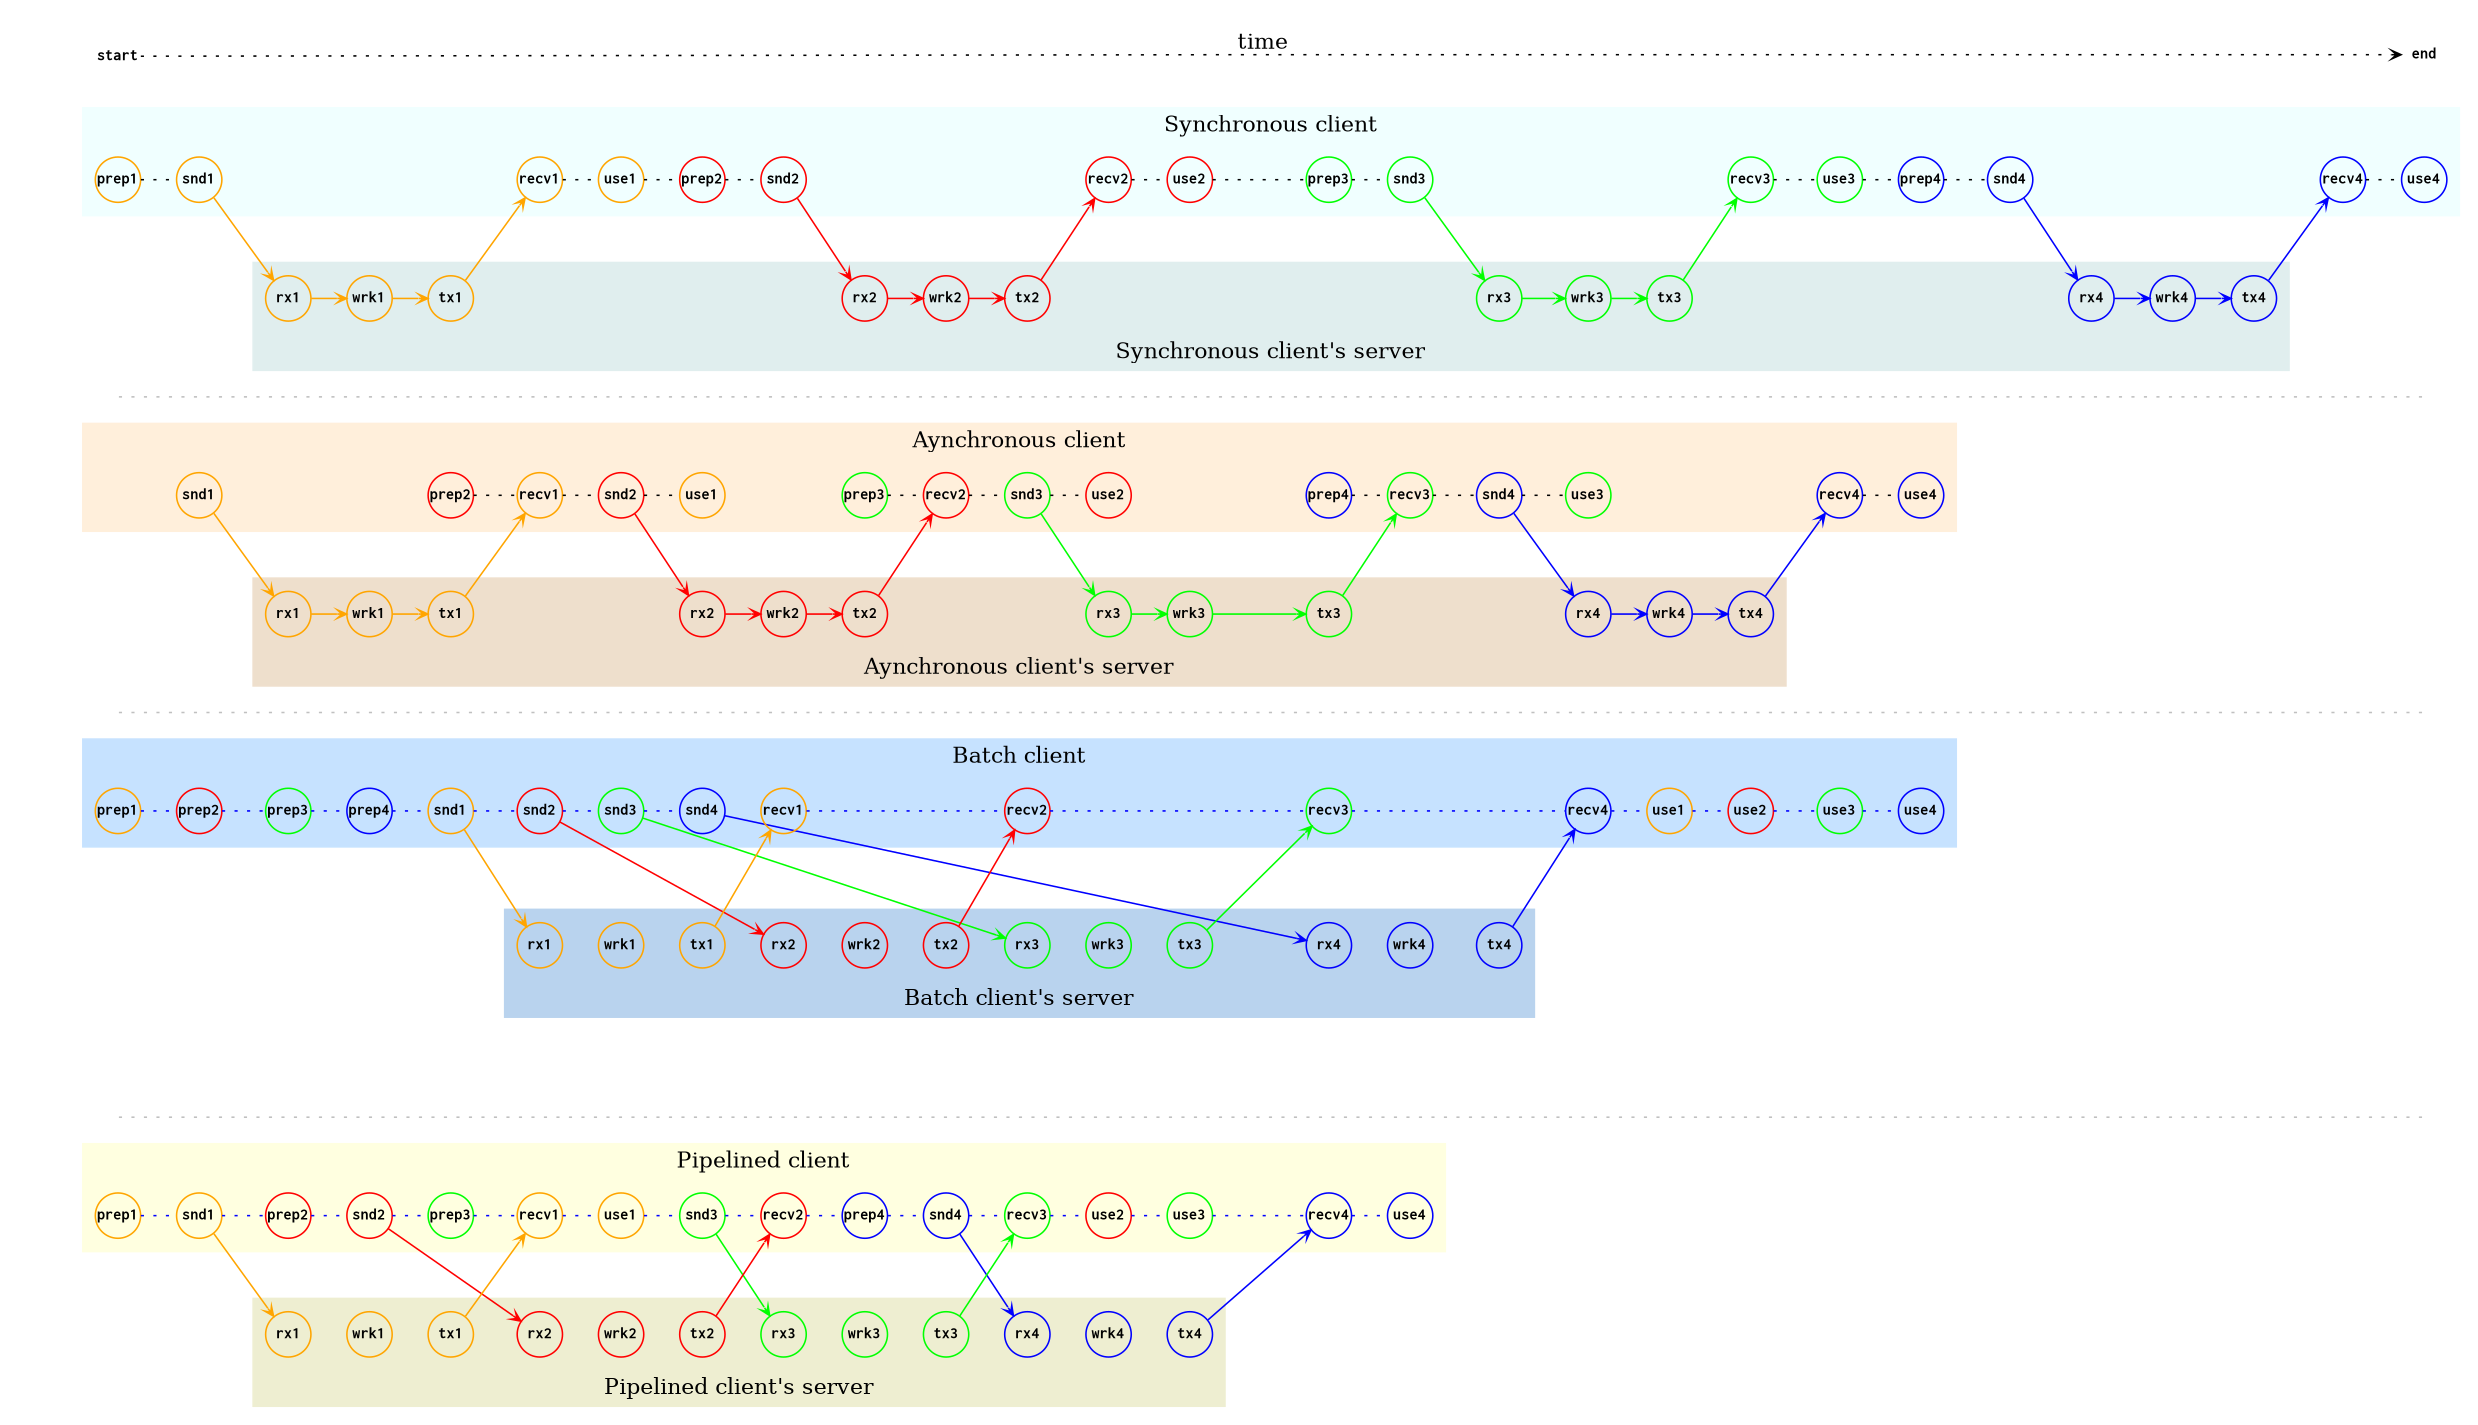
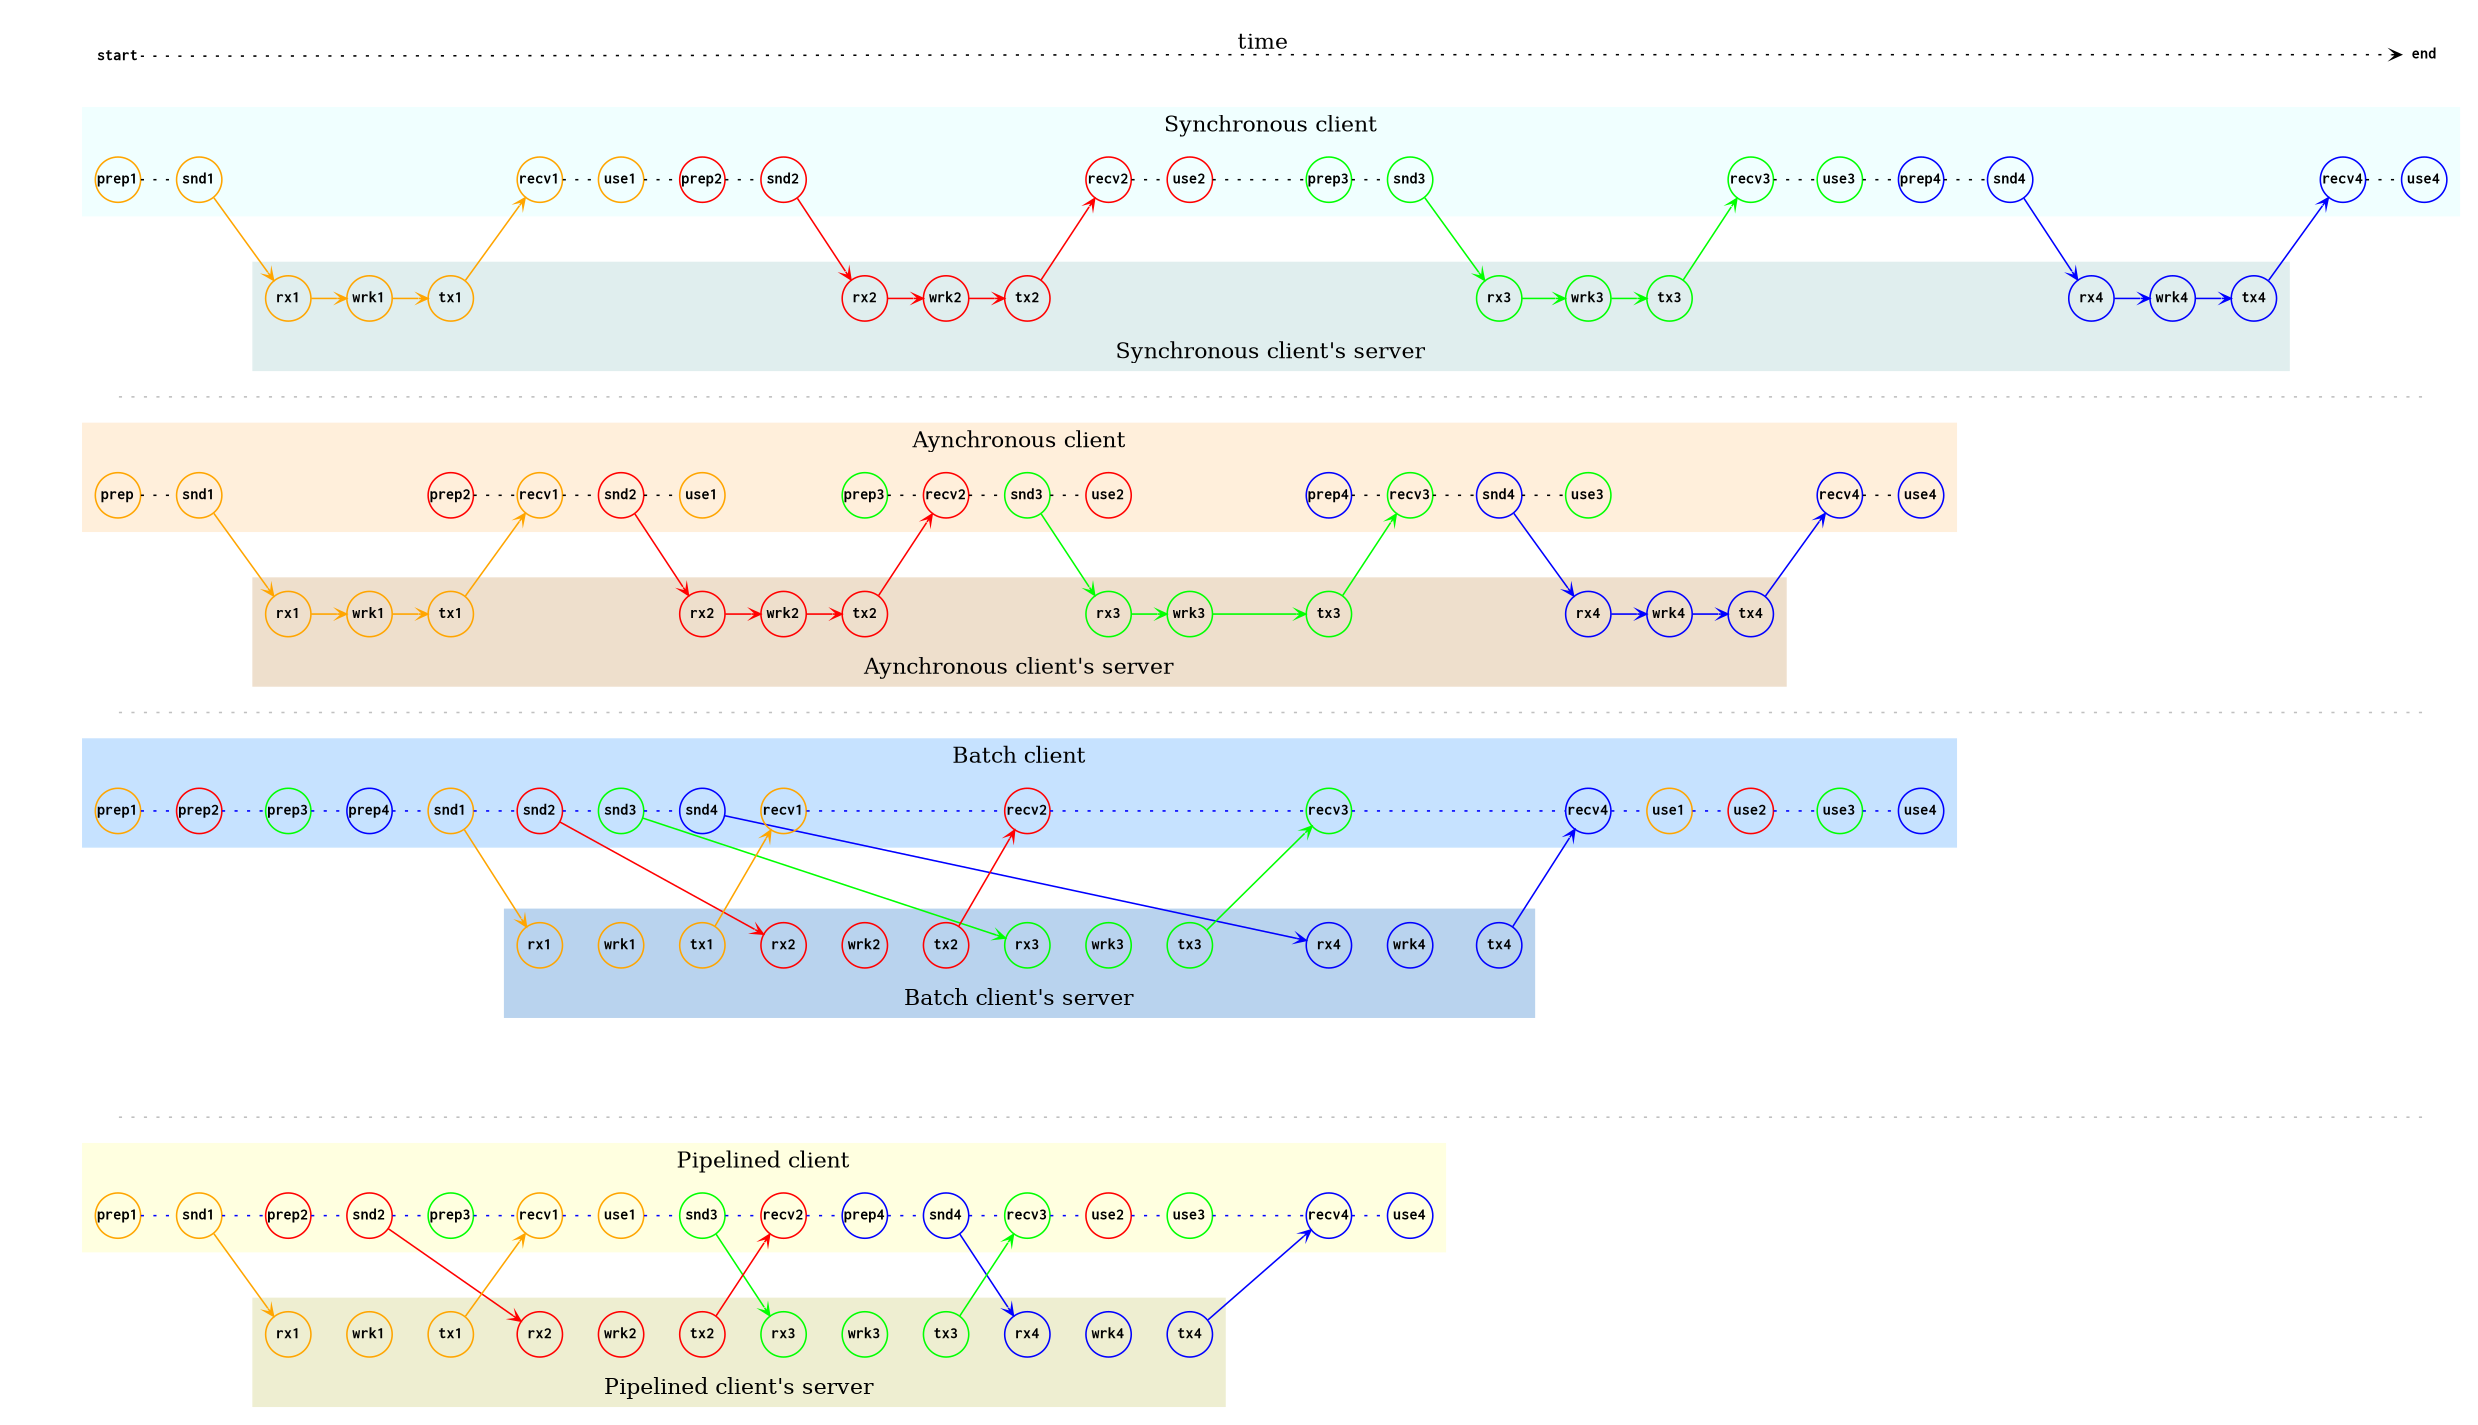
none -> (118, 495)
